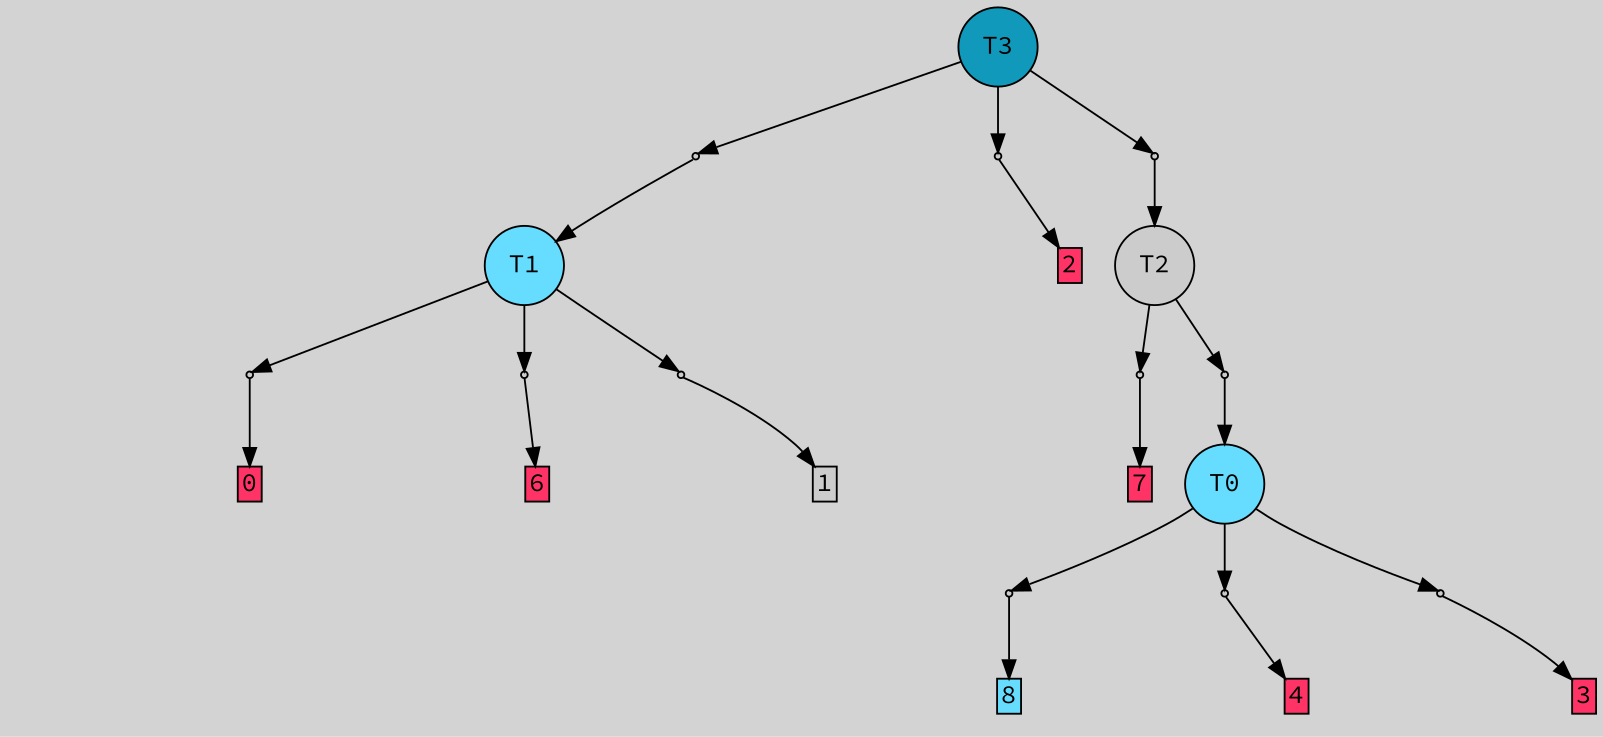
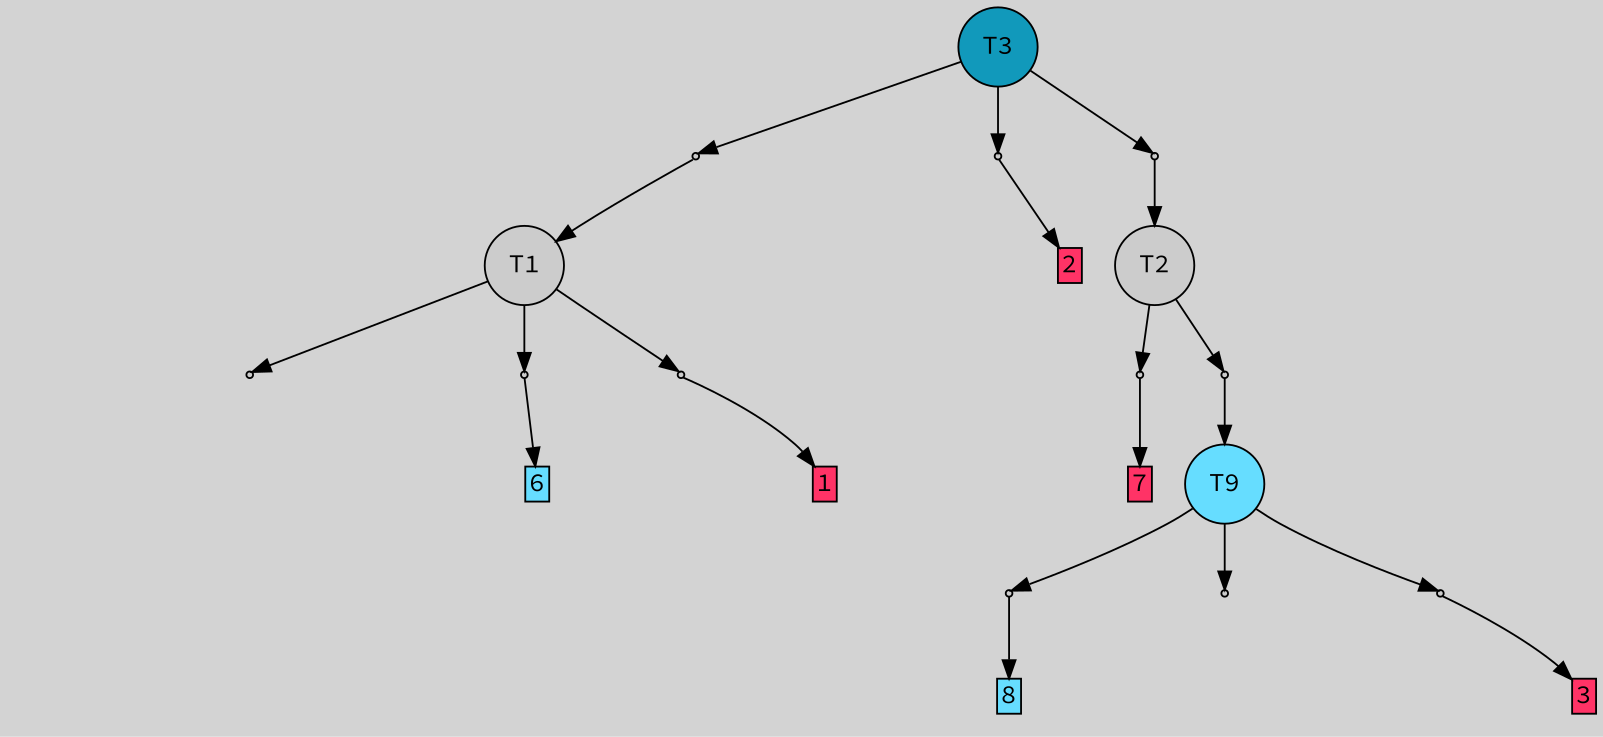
(524, 265) -> (524, 265)
(250, 484) -> none
(537, 484) -> (537, 484)
(825, 484) -> (825, 484)
(1225, 484) -> (1225, 484)
(1297, 696) -> none
